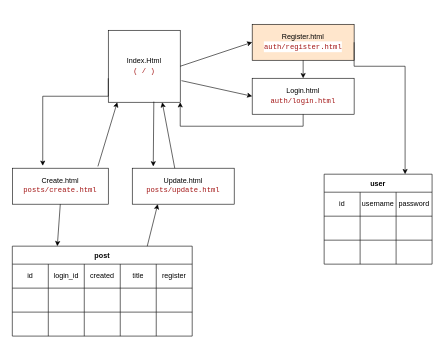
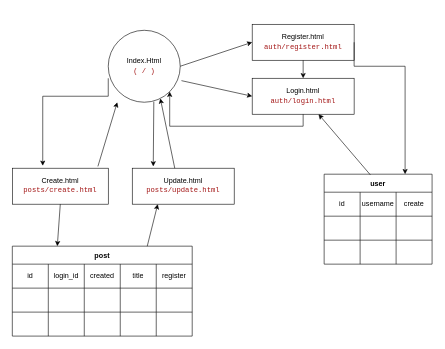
(303, 42) -> (303, 42)
(144, 66) -> (144, 66)
none -> (346, 146)
(414, 204) -> (414, 204)
